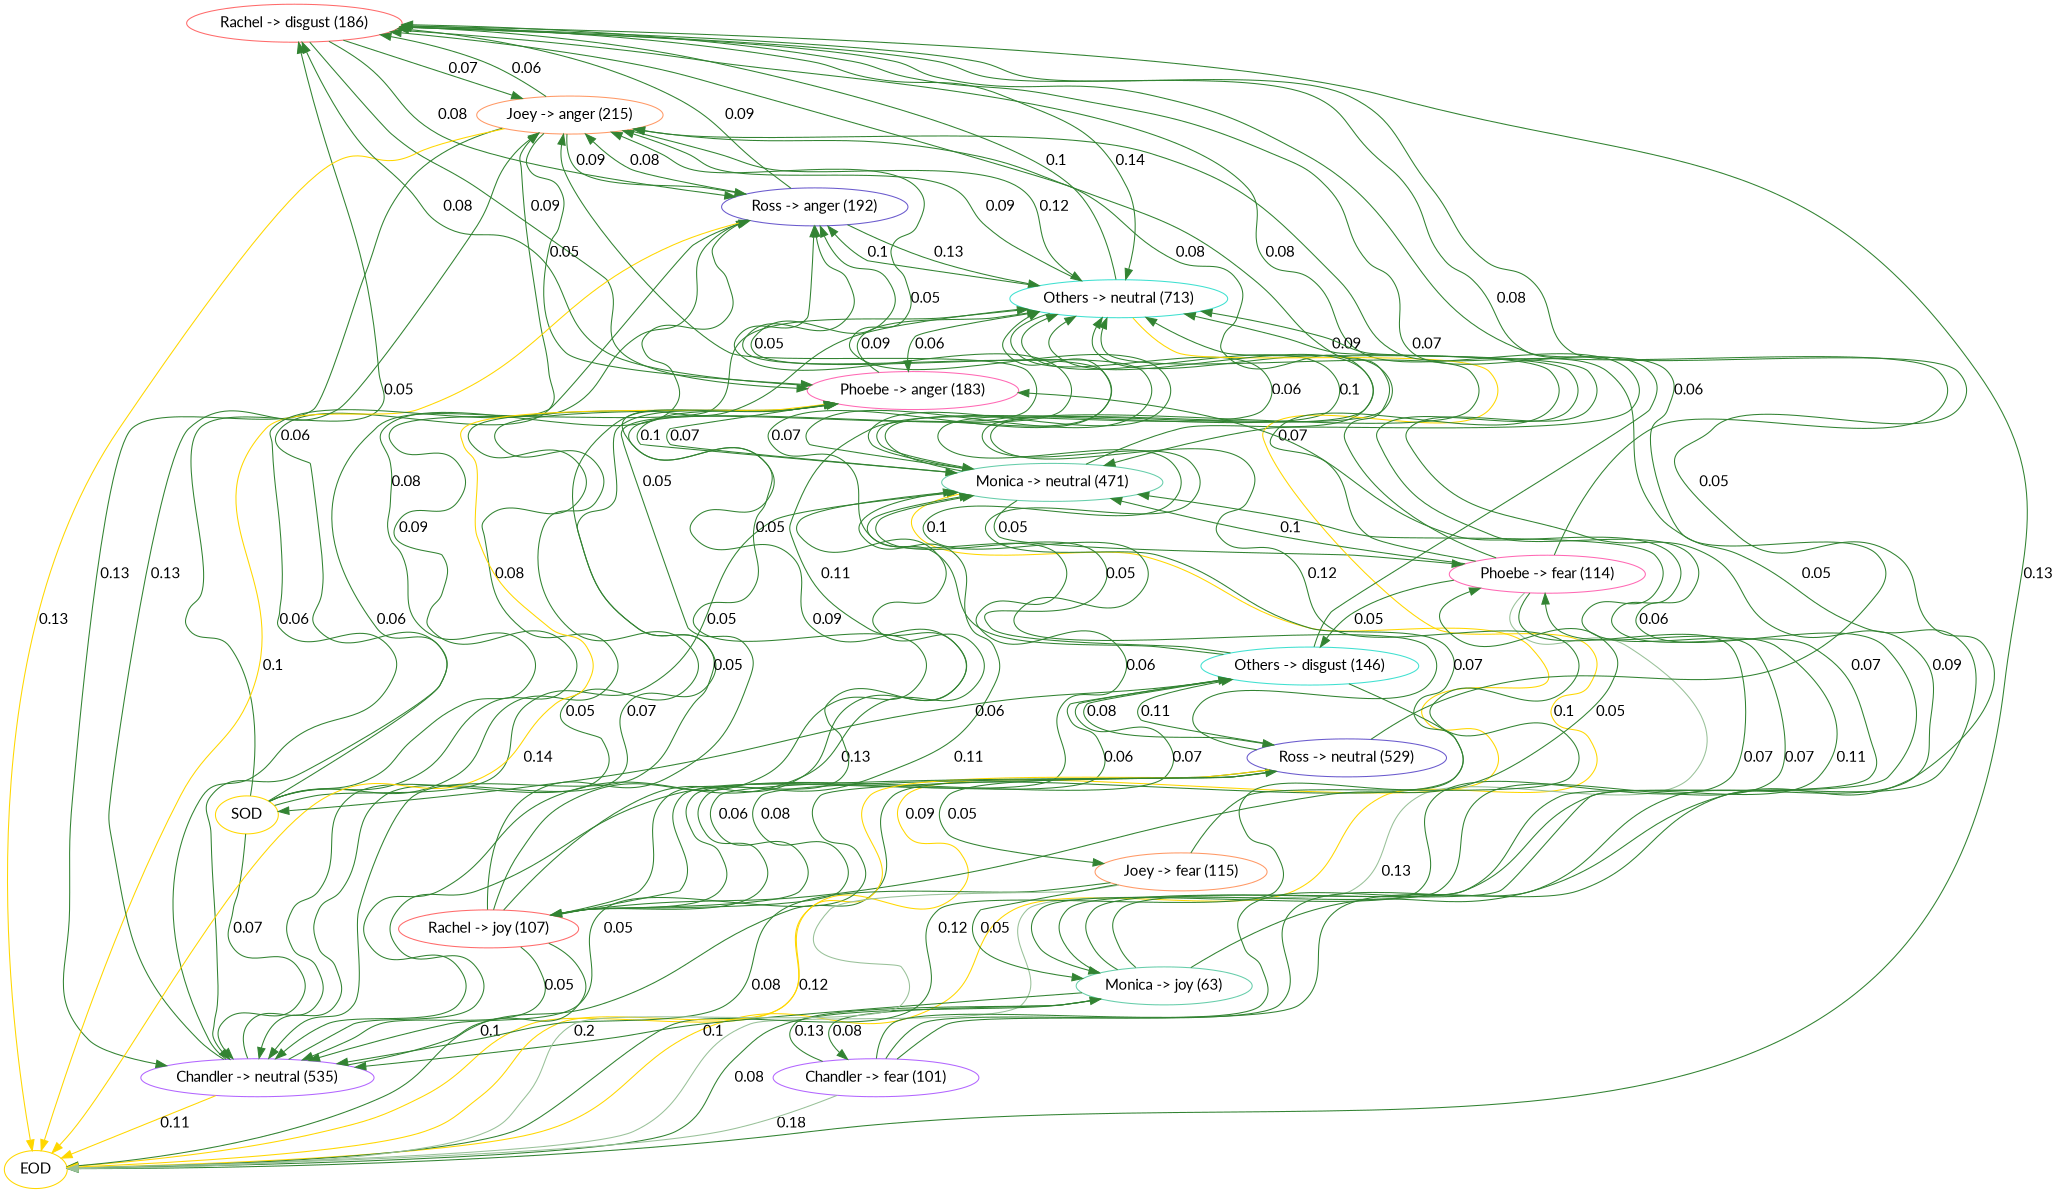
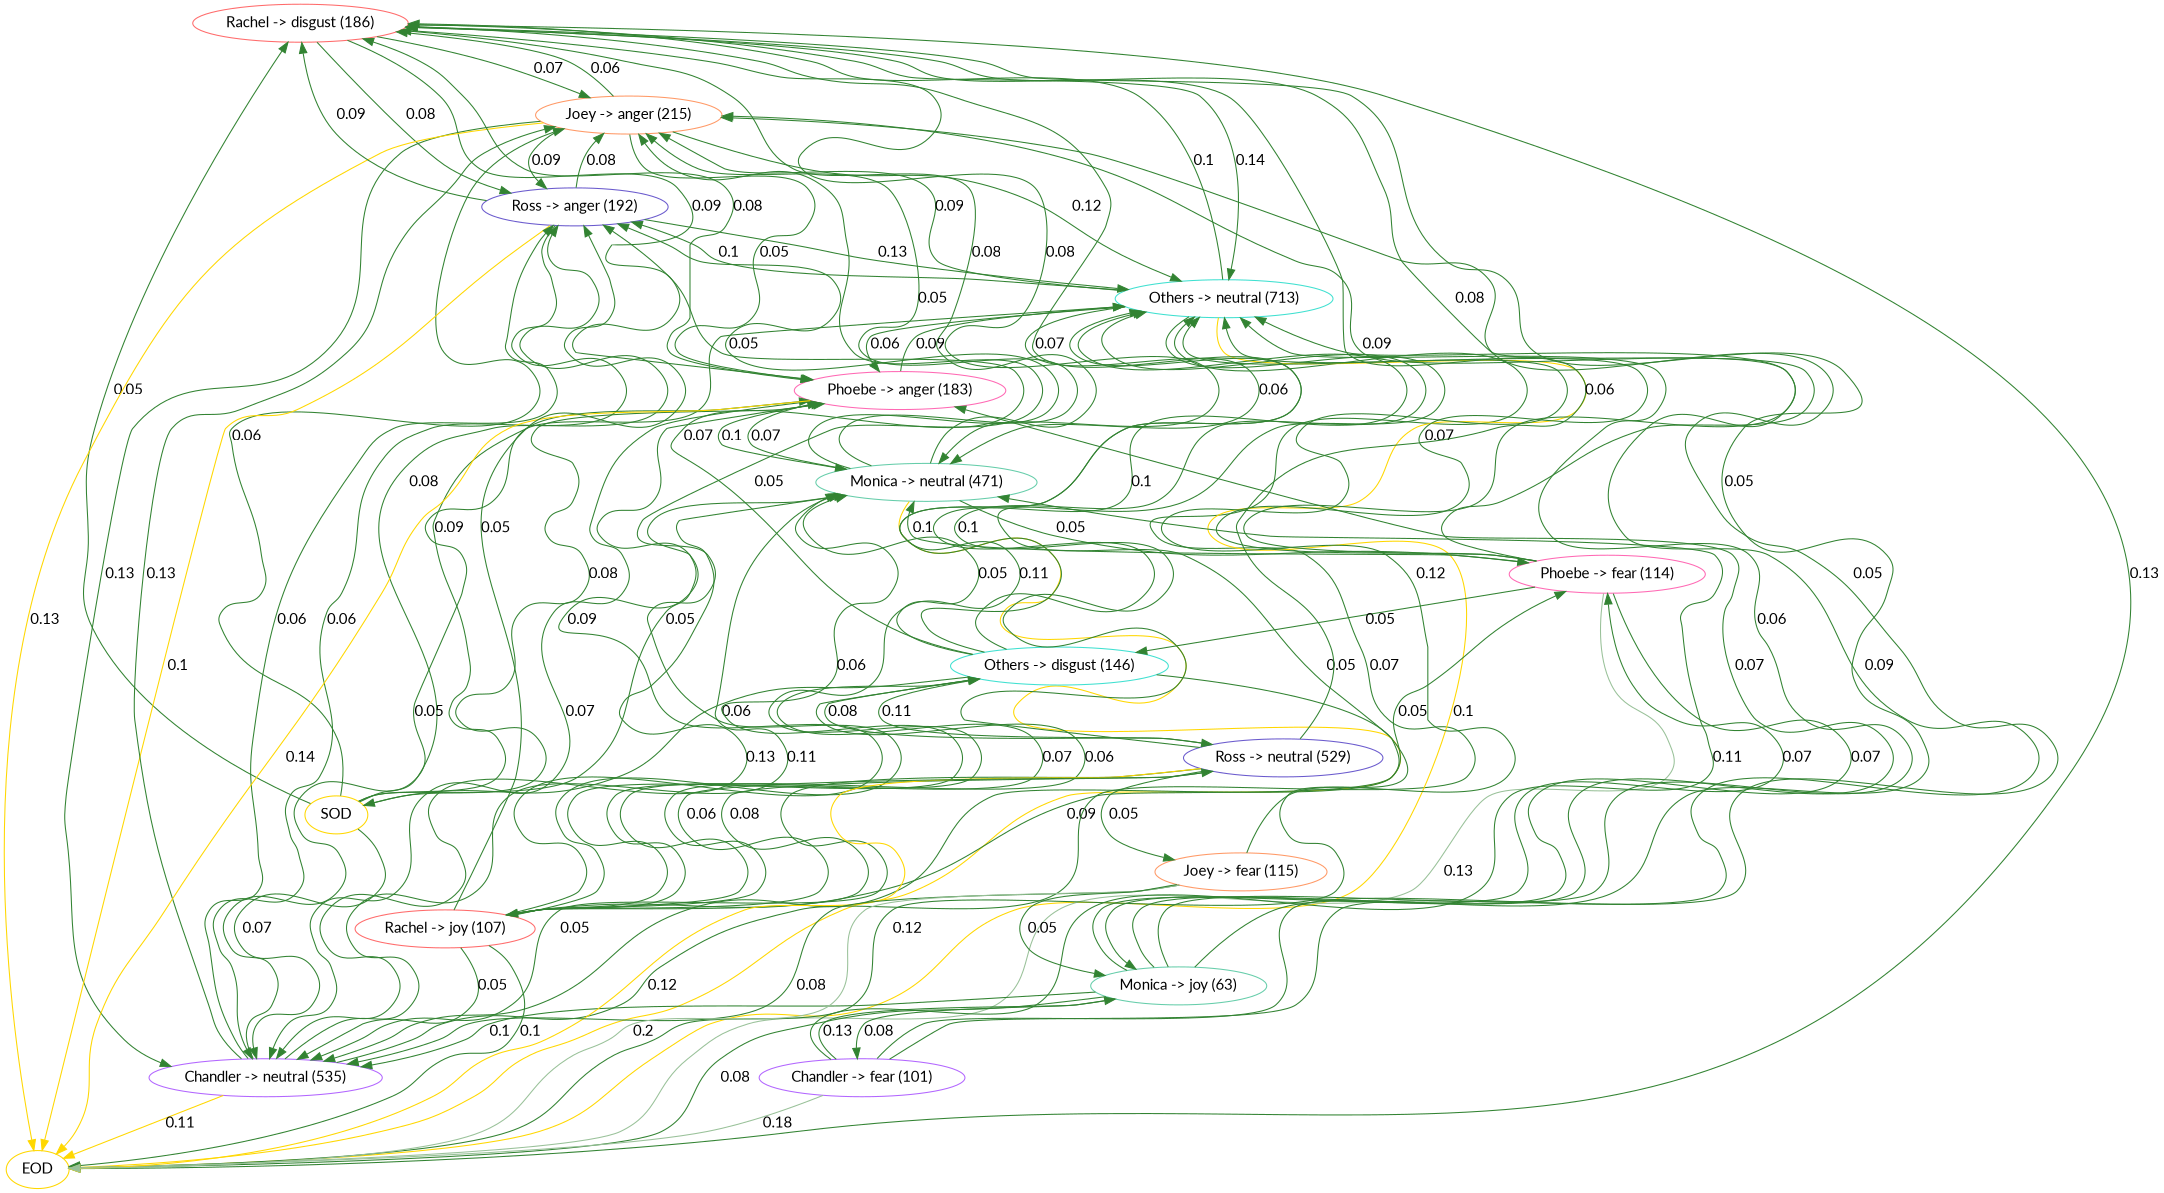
(1339, 387) -> (1126, 496)
